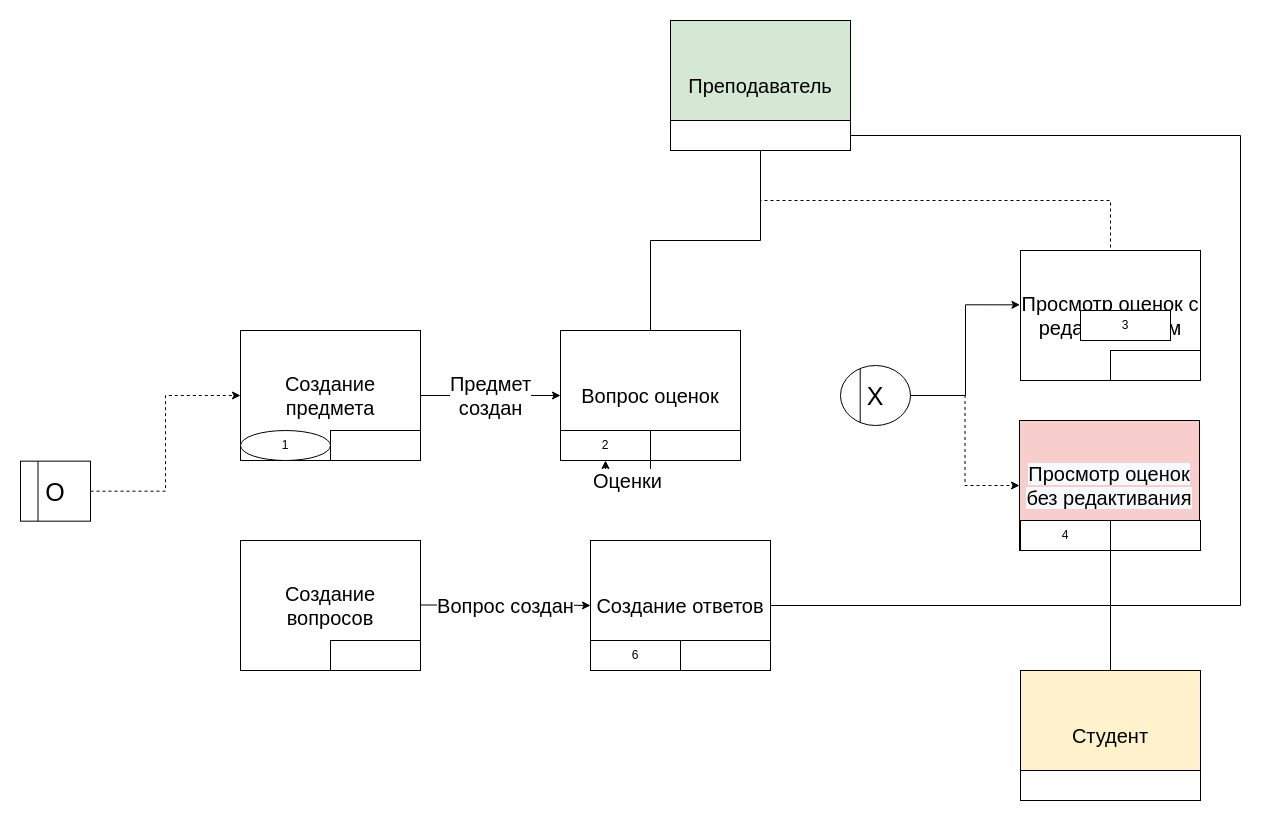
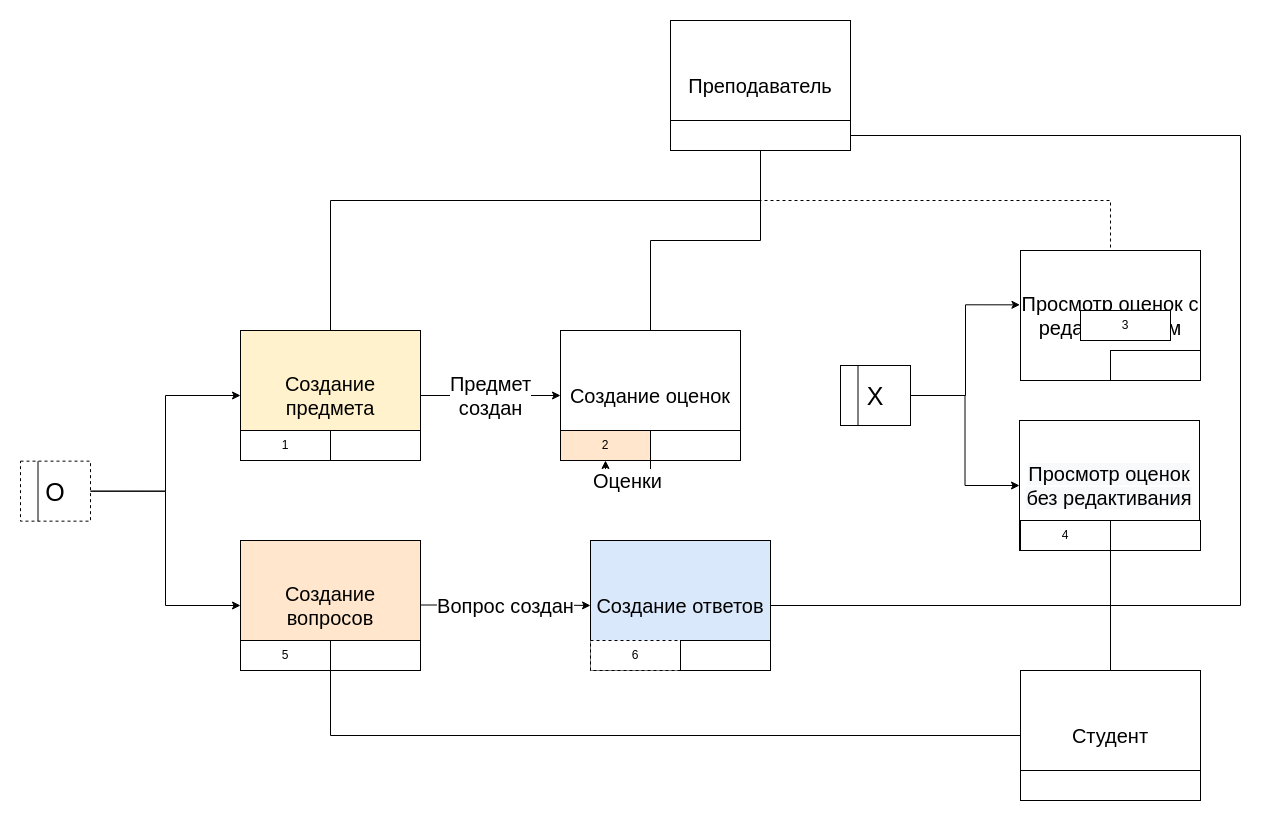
(761, 86) -> (761, 86)
none -> (480, 201)
(331, 396) -> (331, 396)
(651, 396) -> (651, 396)
(876, 396) -> (876, 396)
(166, 409) -> (166, 409)
(286, 446) -> (286, 446)
(606, 446) -> (606, 446)
(965, 466) -> (965, 466)
(1110, 486) -> (1110, 486)
(56, 491) -> (56, 491)
none -> (166, 582)
(331, 606) -> (331, 606)
(681, 606) -> (681, 606)
none -> (286, 656)
(636, 656) -> (636, 656)
none -> (644, 736)
(1111, 736) -> (1111, 736)
